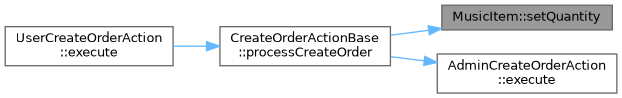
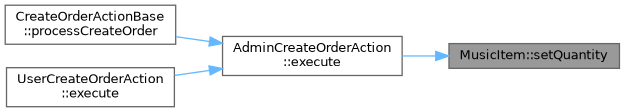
(410, 33) -> (419, 56)
(190, 46) -> (192, 73)
